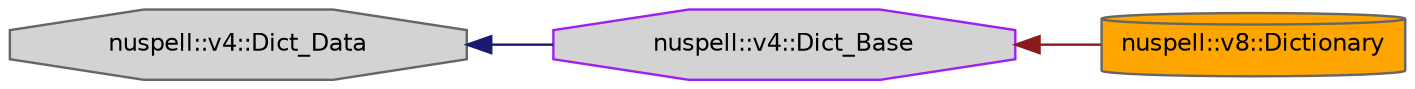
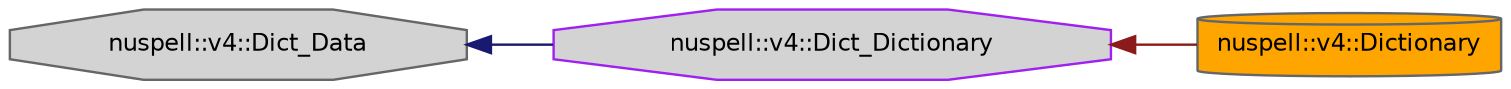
(784, 45) -> (832, 45)
(1253, 45) -> (1349, 45)
